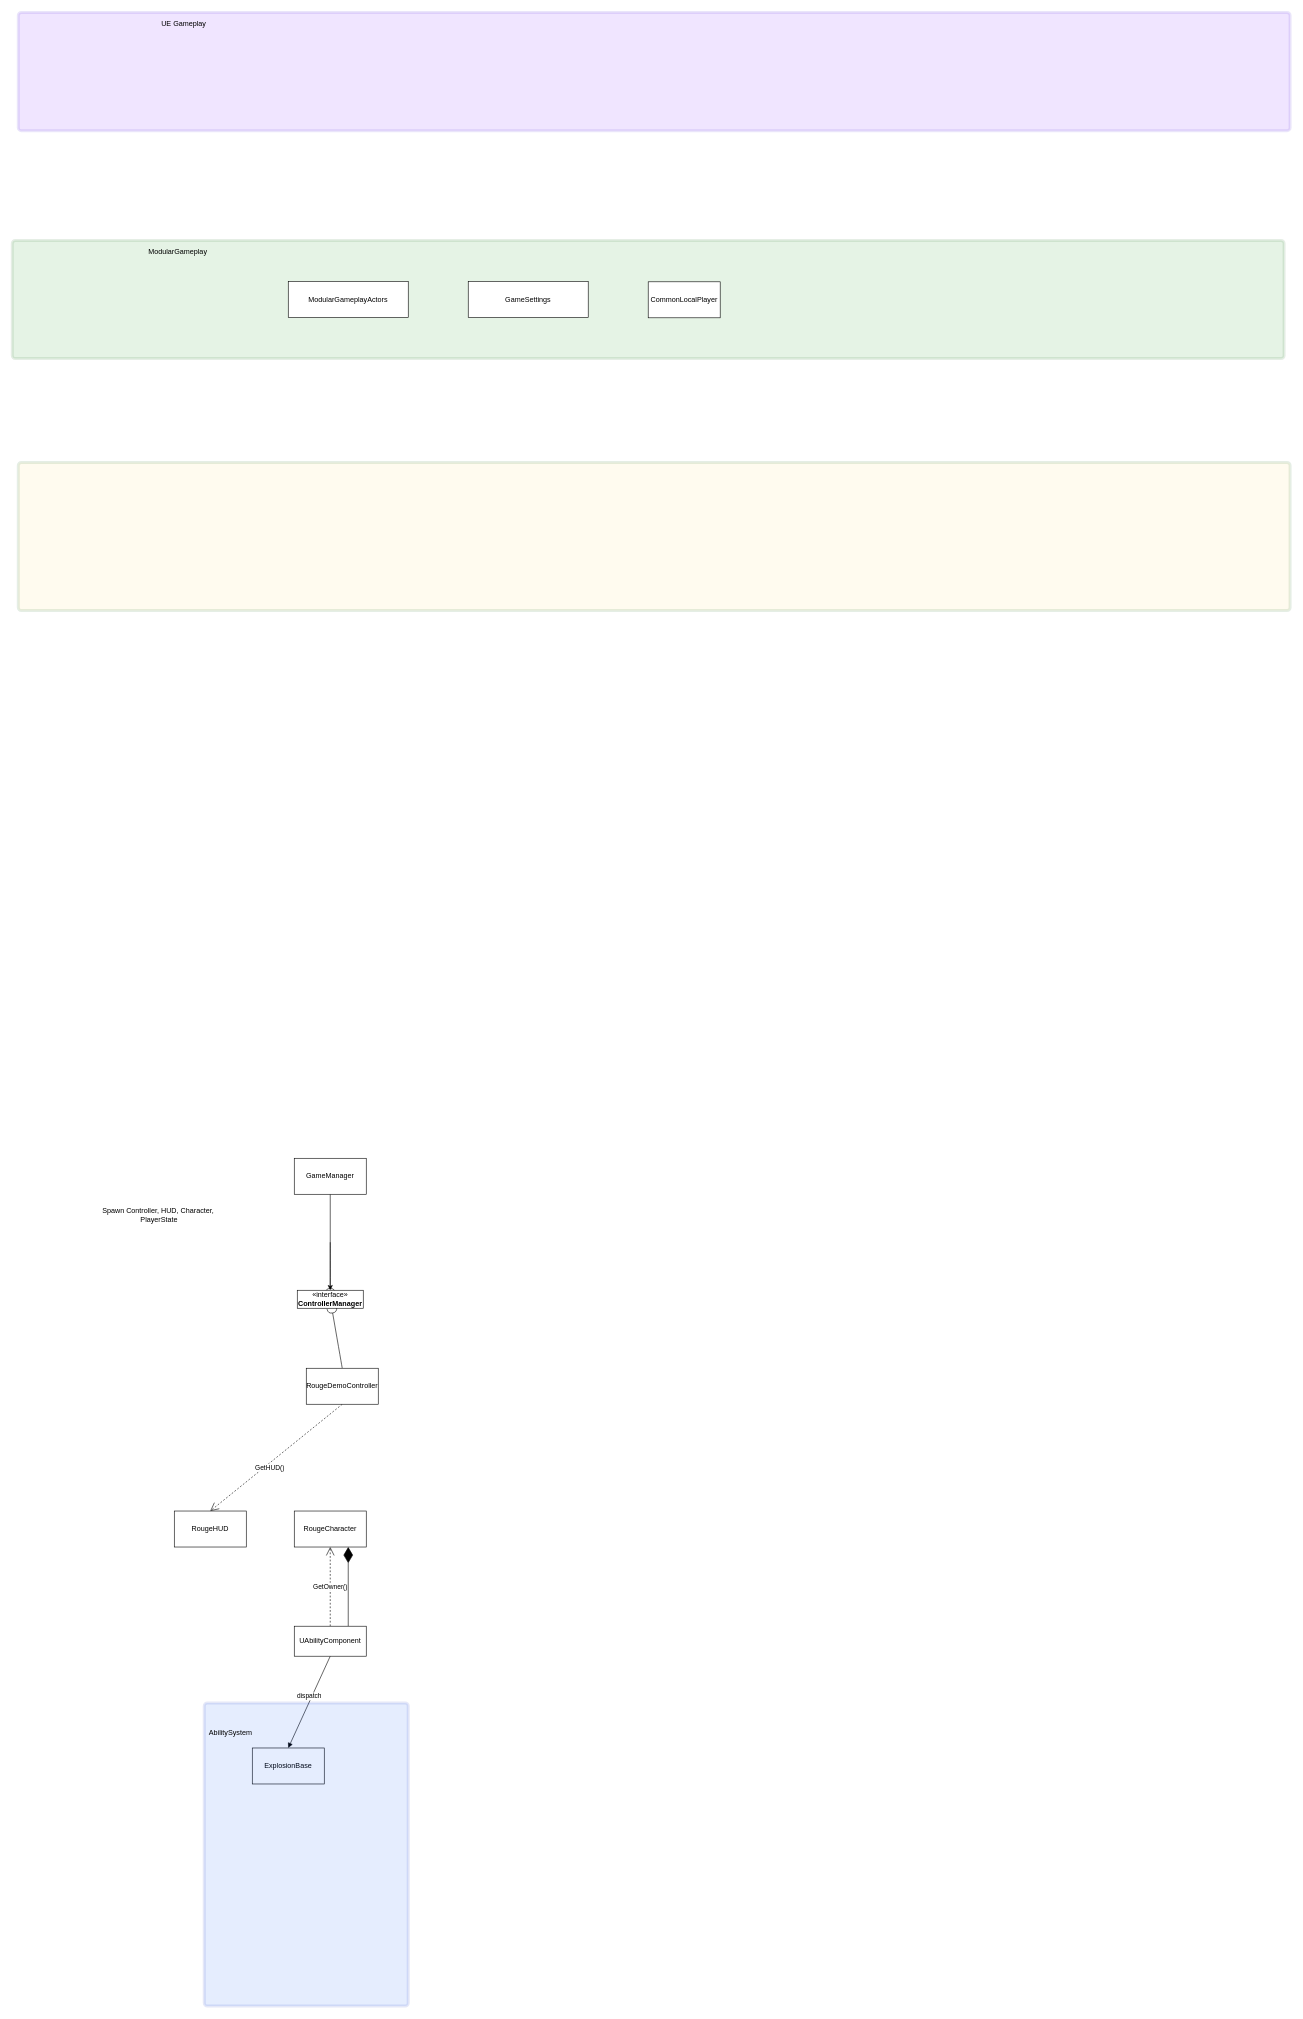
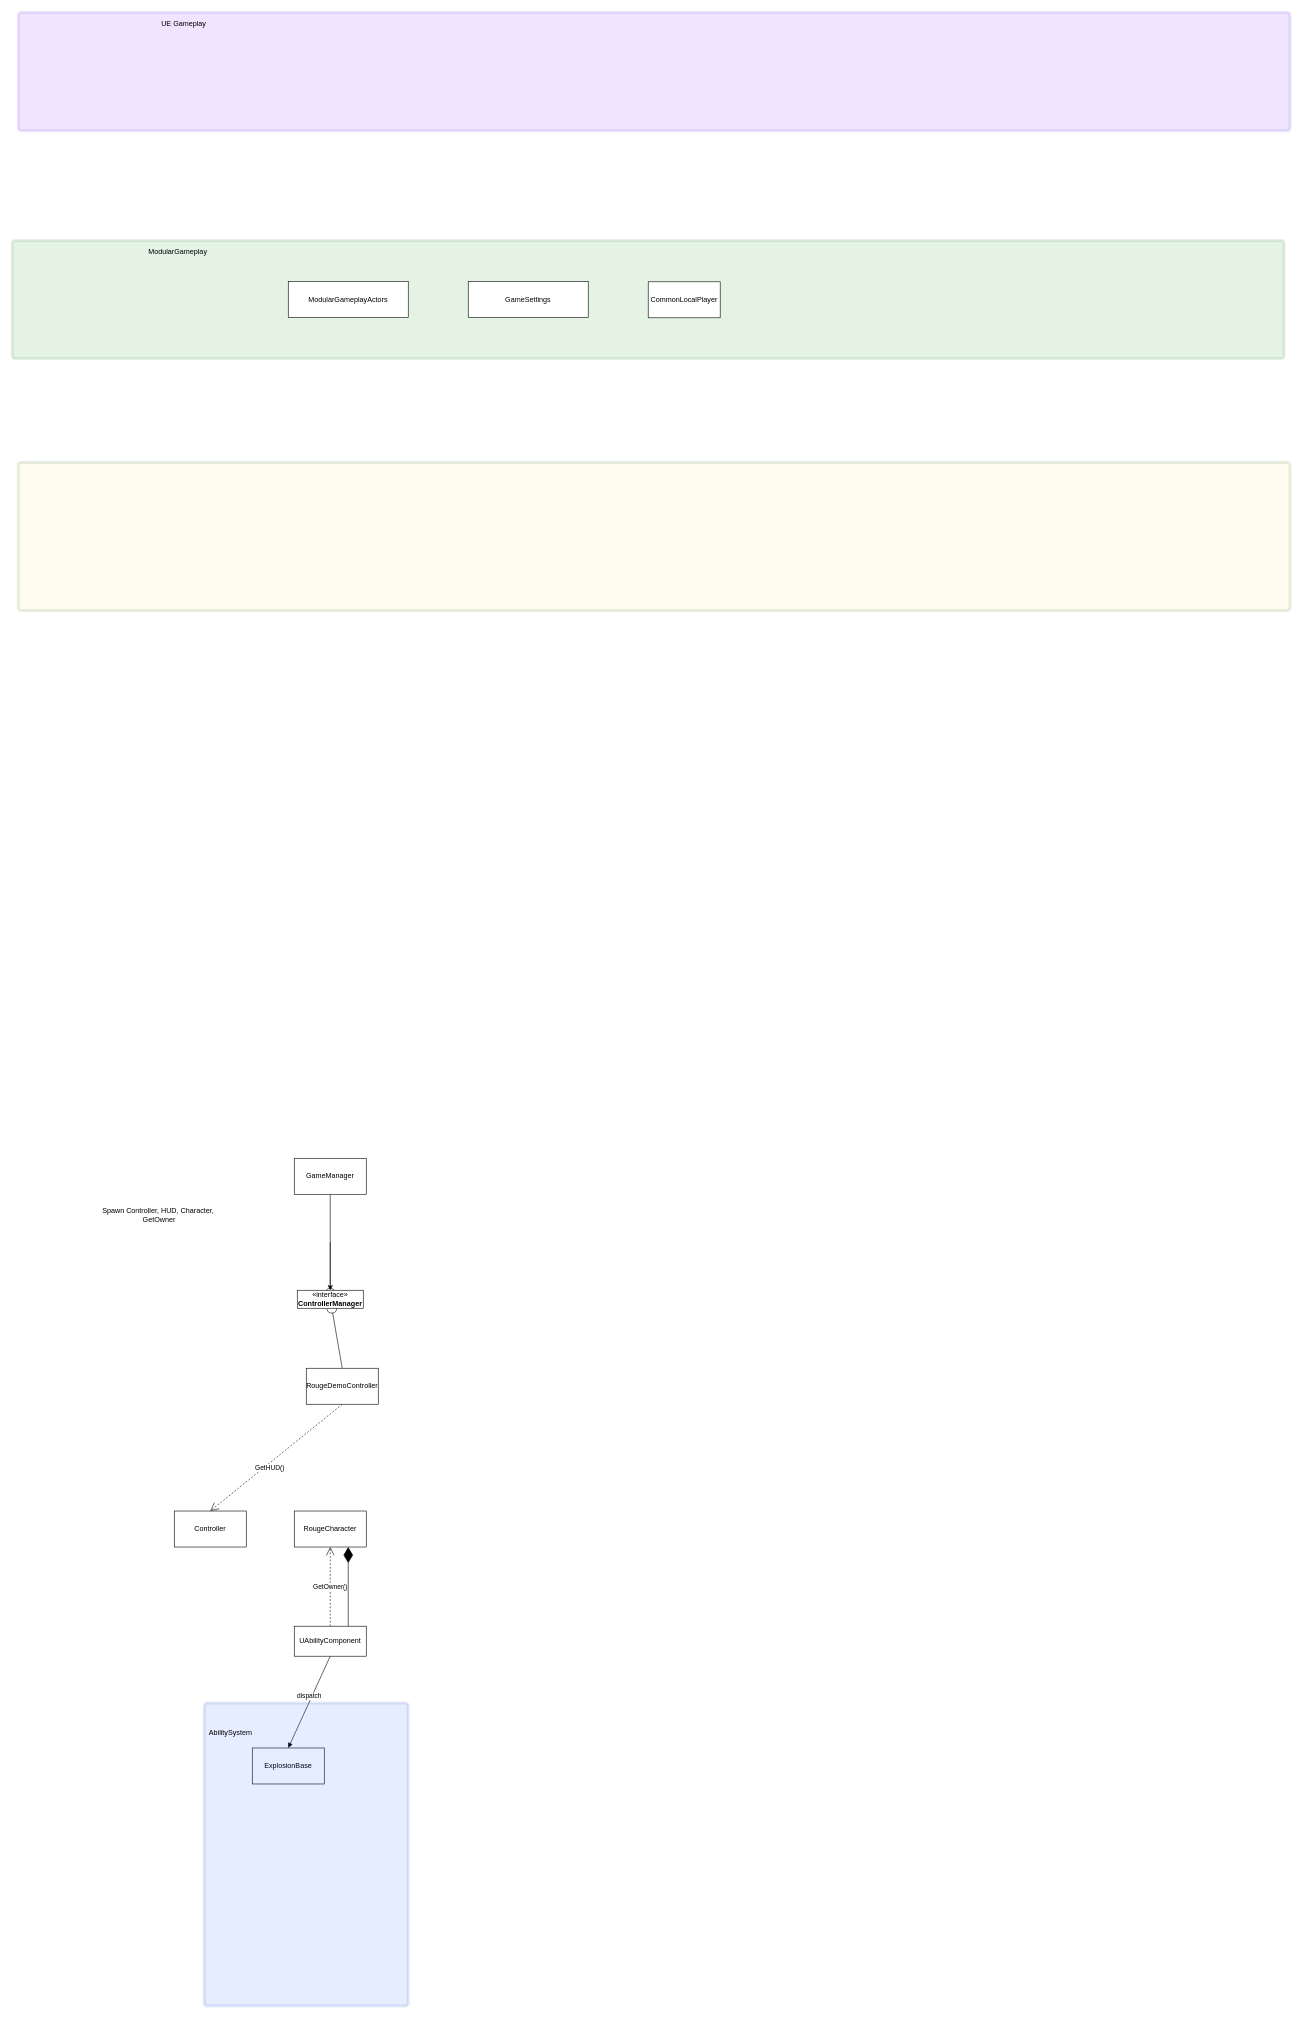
(159, 1215) -> (159, 1215)
(210, 1529) -> (210, 1529)
